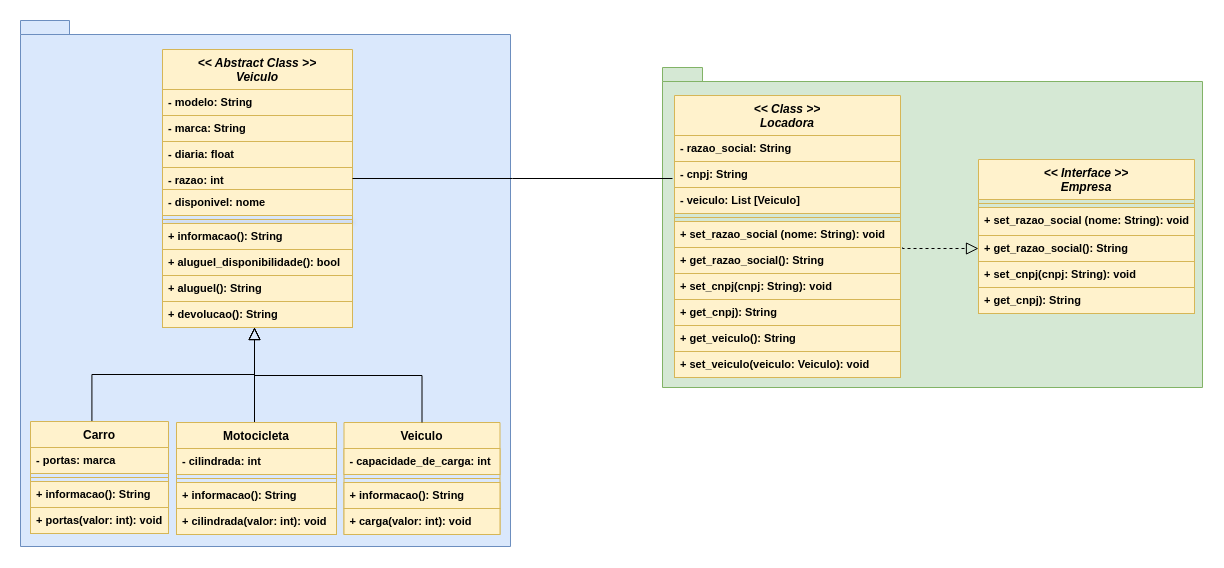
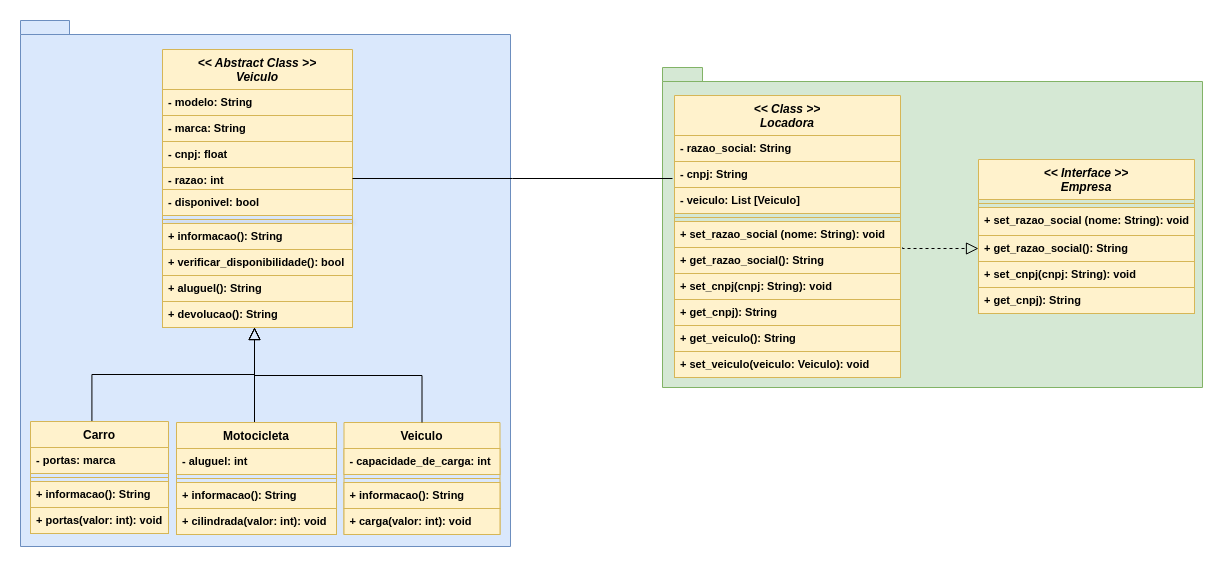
(206, 154) -> (202, 154)
(215, 202) -> (213, 202)
(254, 262) -> (260, 262)
(224, 461) -> (217, 461)
